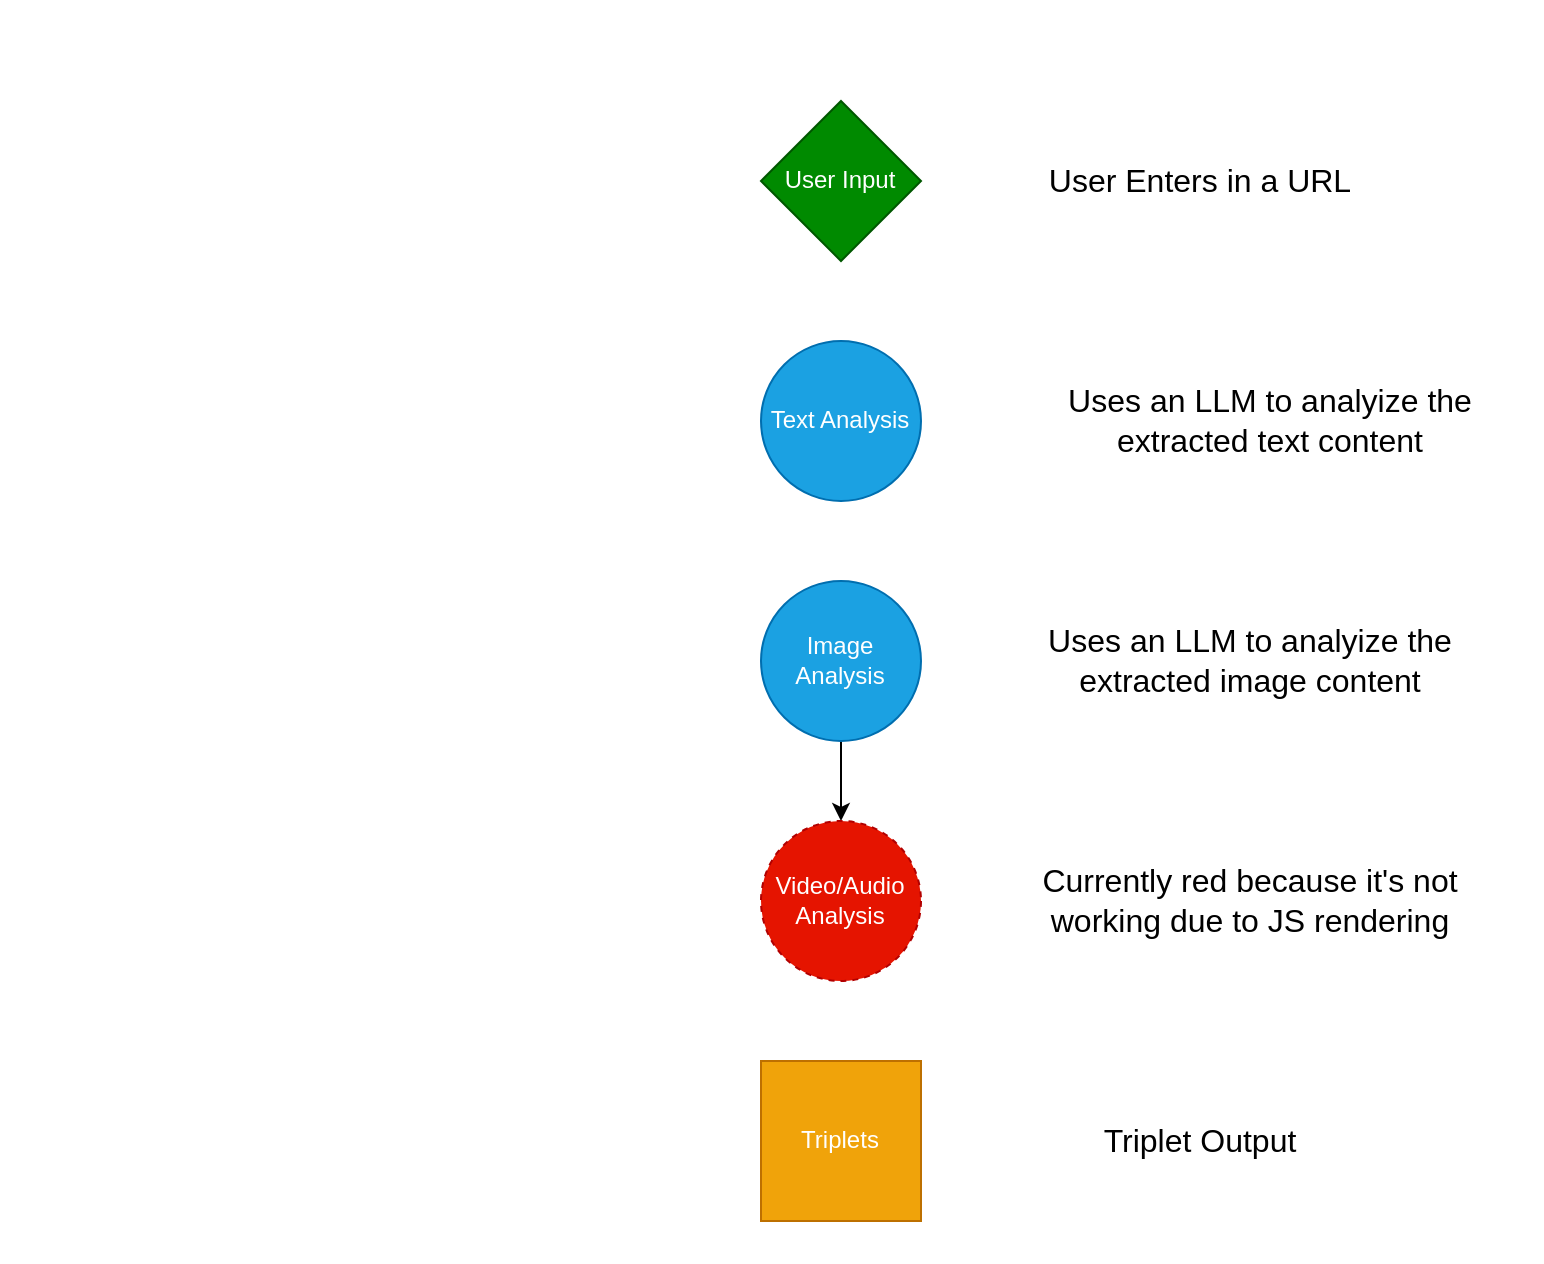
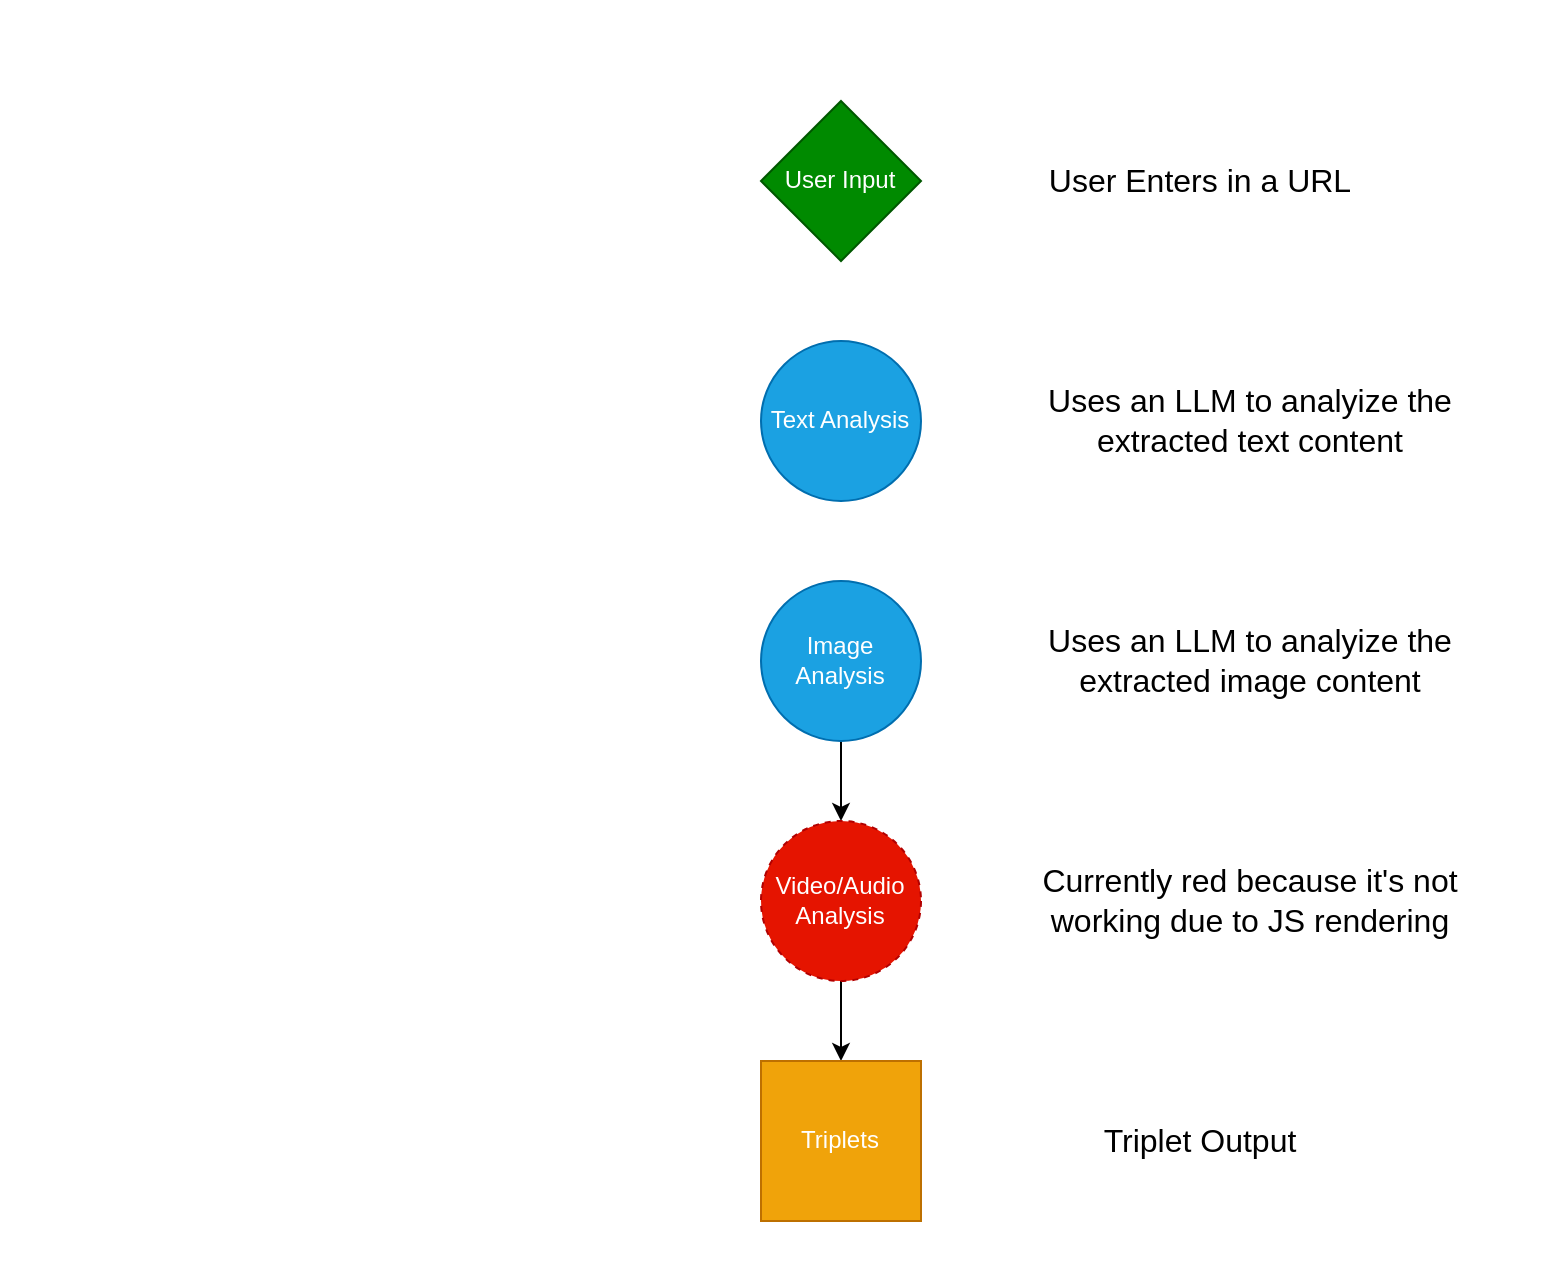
(1271, 421) -> (1251, 421)
none -> (841, 1014)
